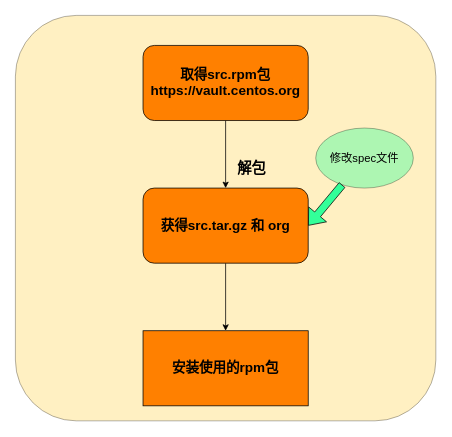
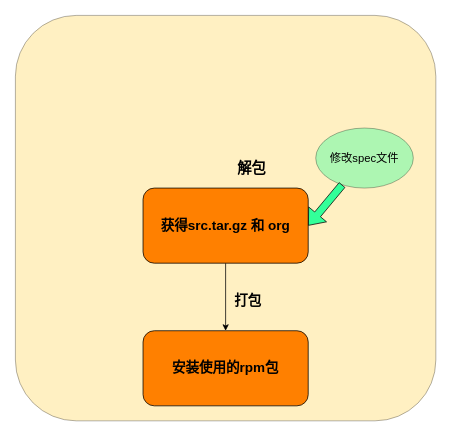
(225, 83) -> none
(225, 152) -> none
none -> (248, 300)
(225, 368) -> (225, 368)
